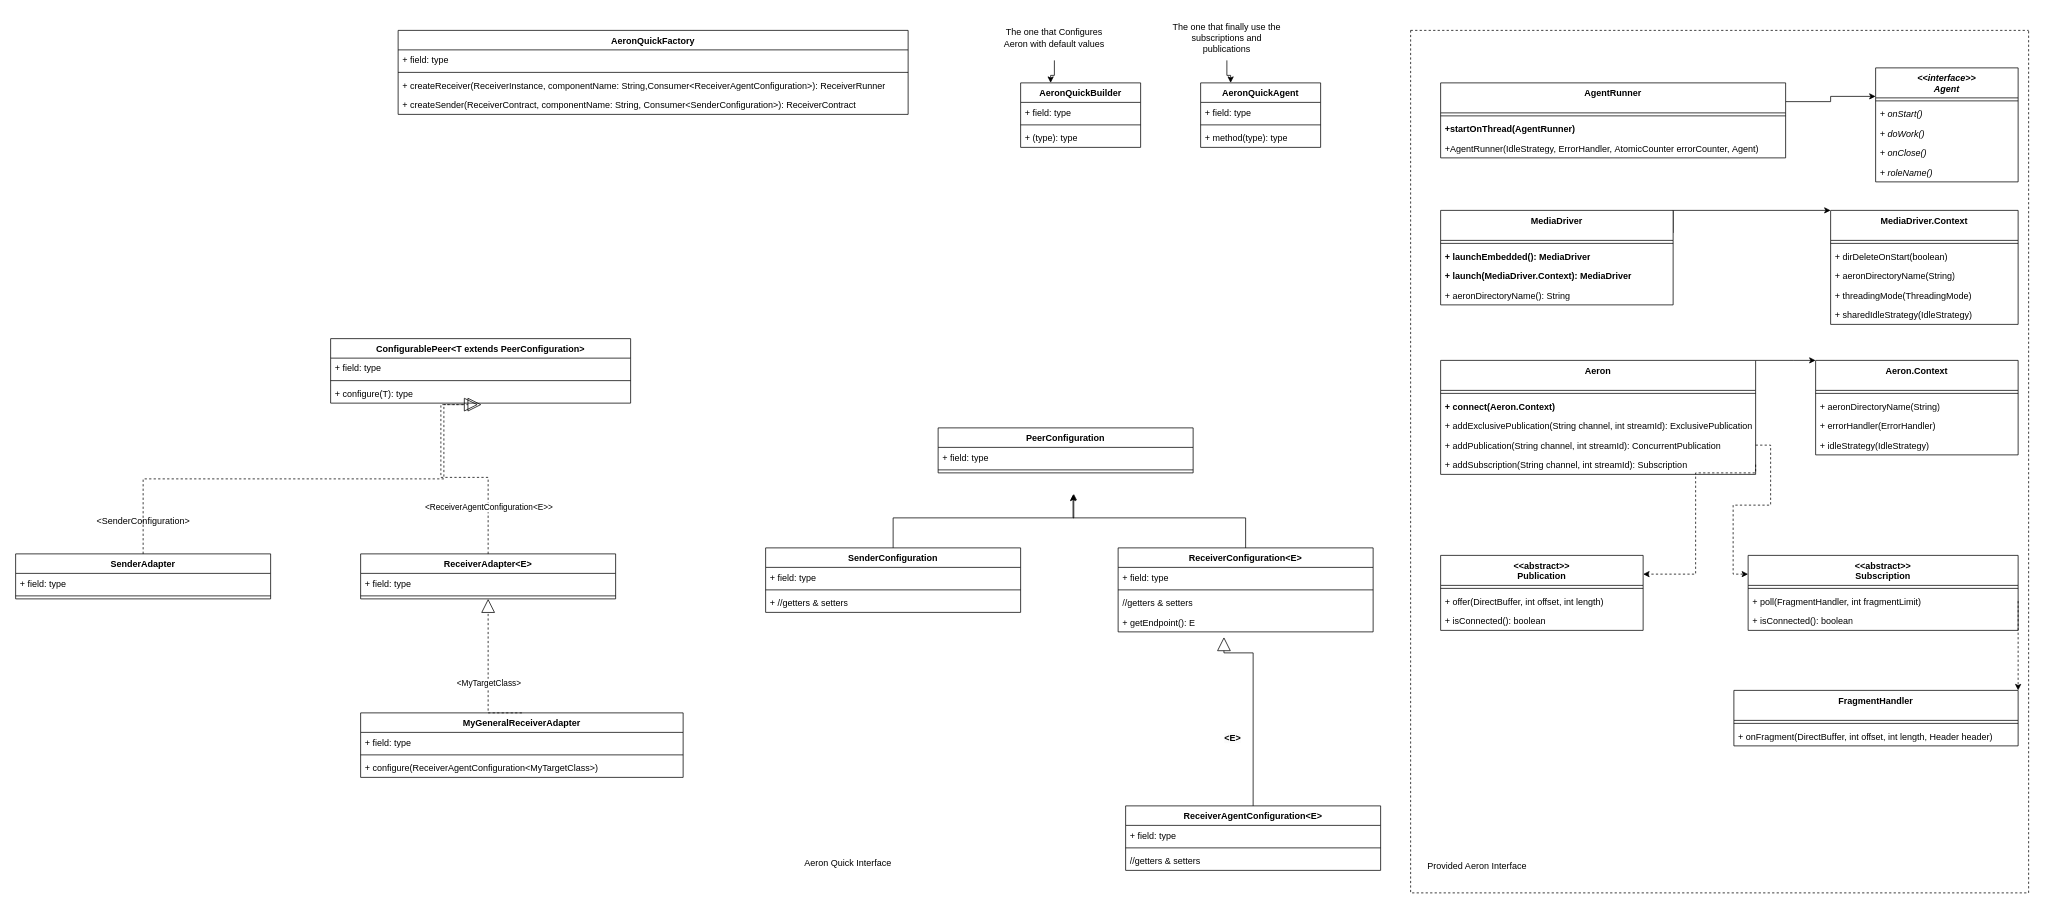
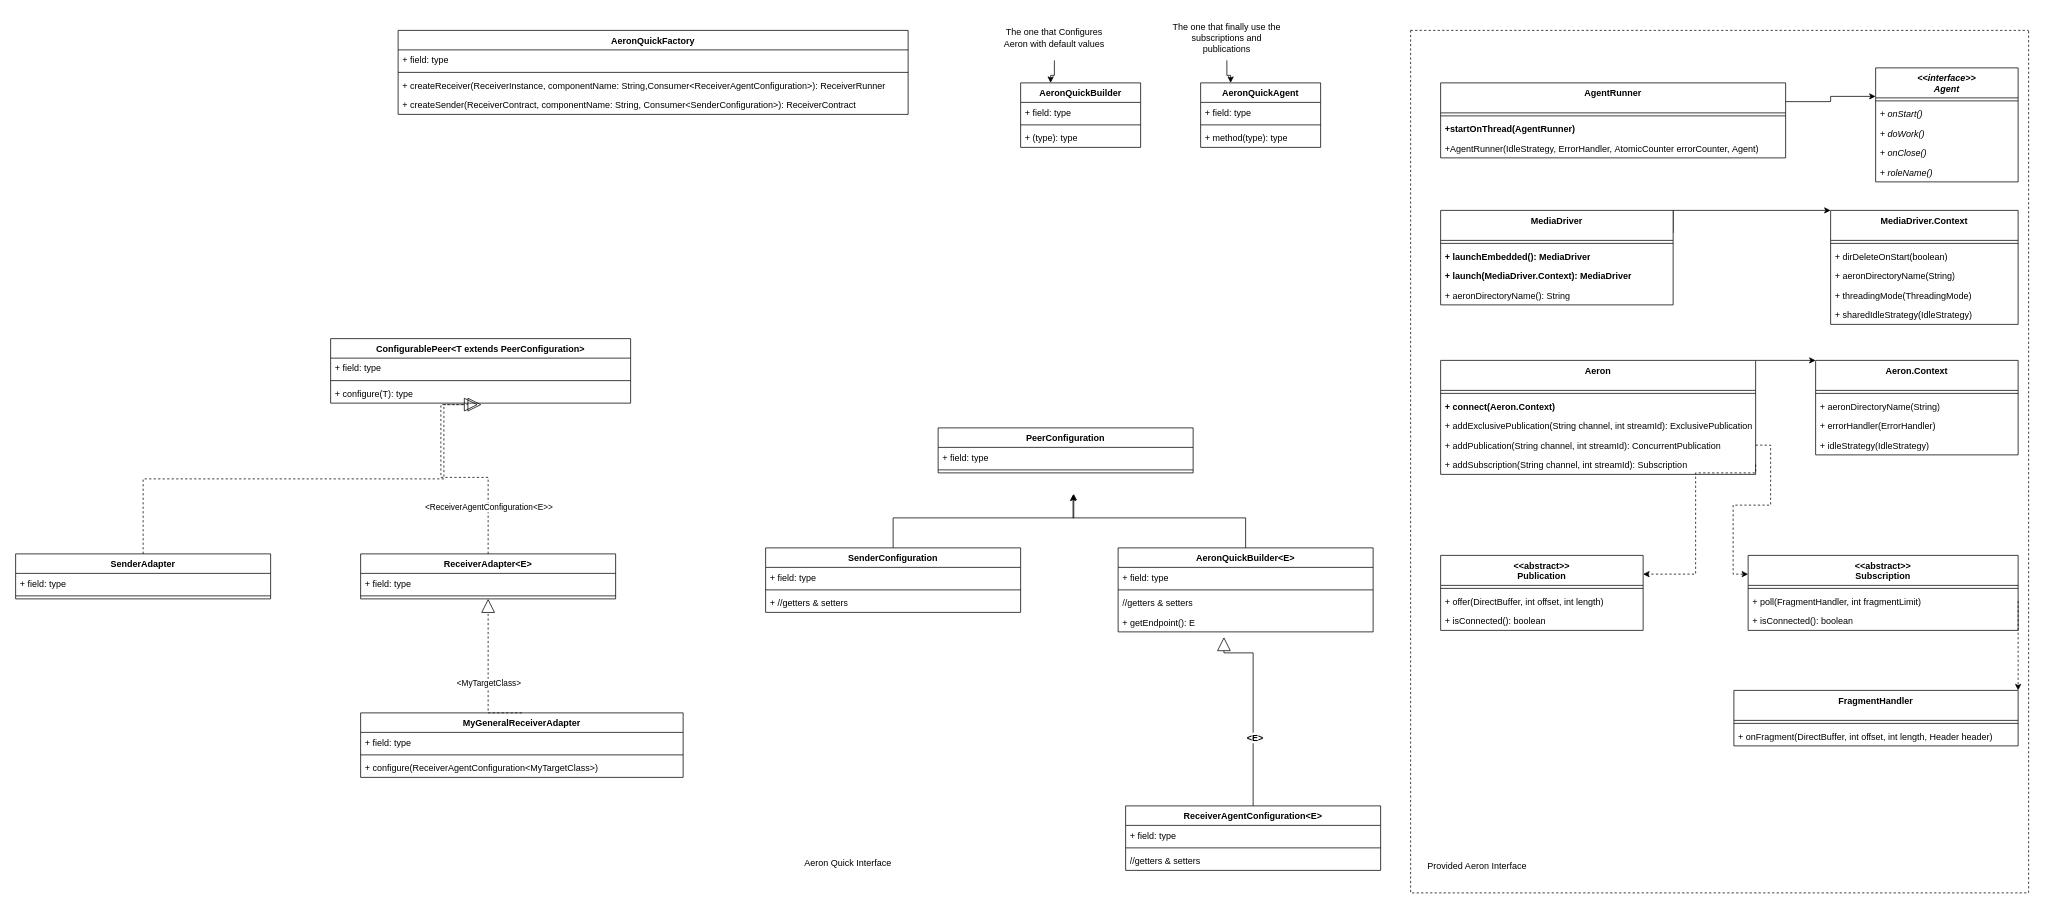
(143, 521) -> none
(1245, 559) -> (1245, 559)
(1245, 743) -> (1268, 743)
